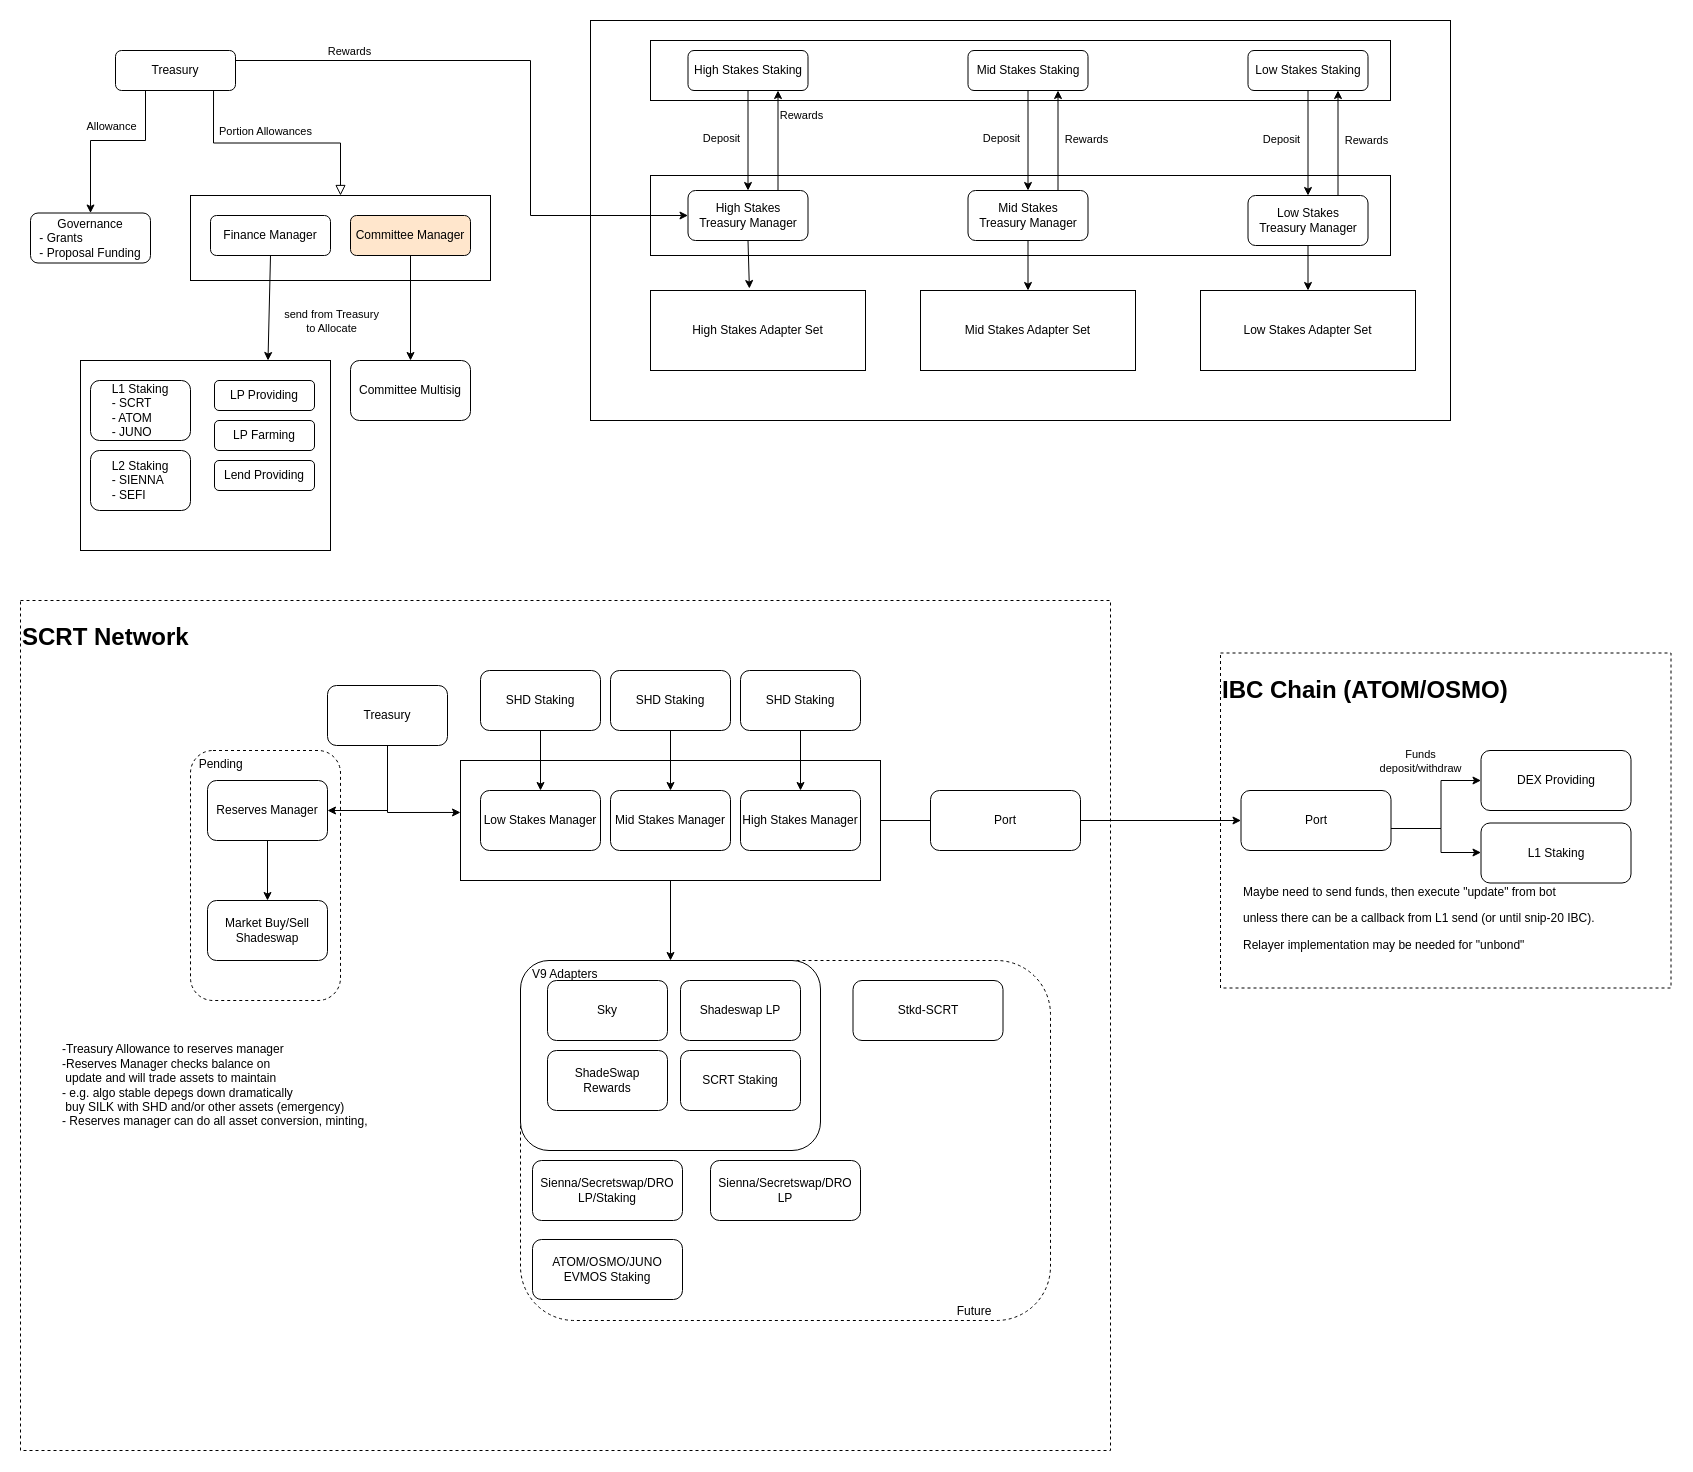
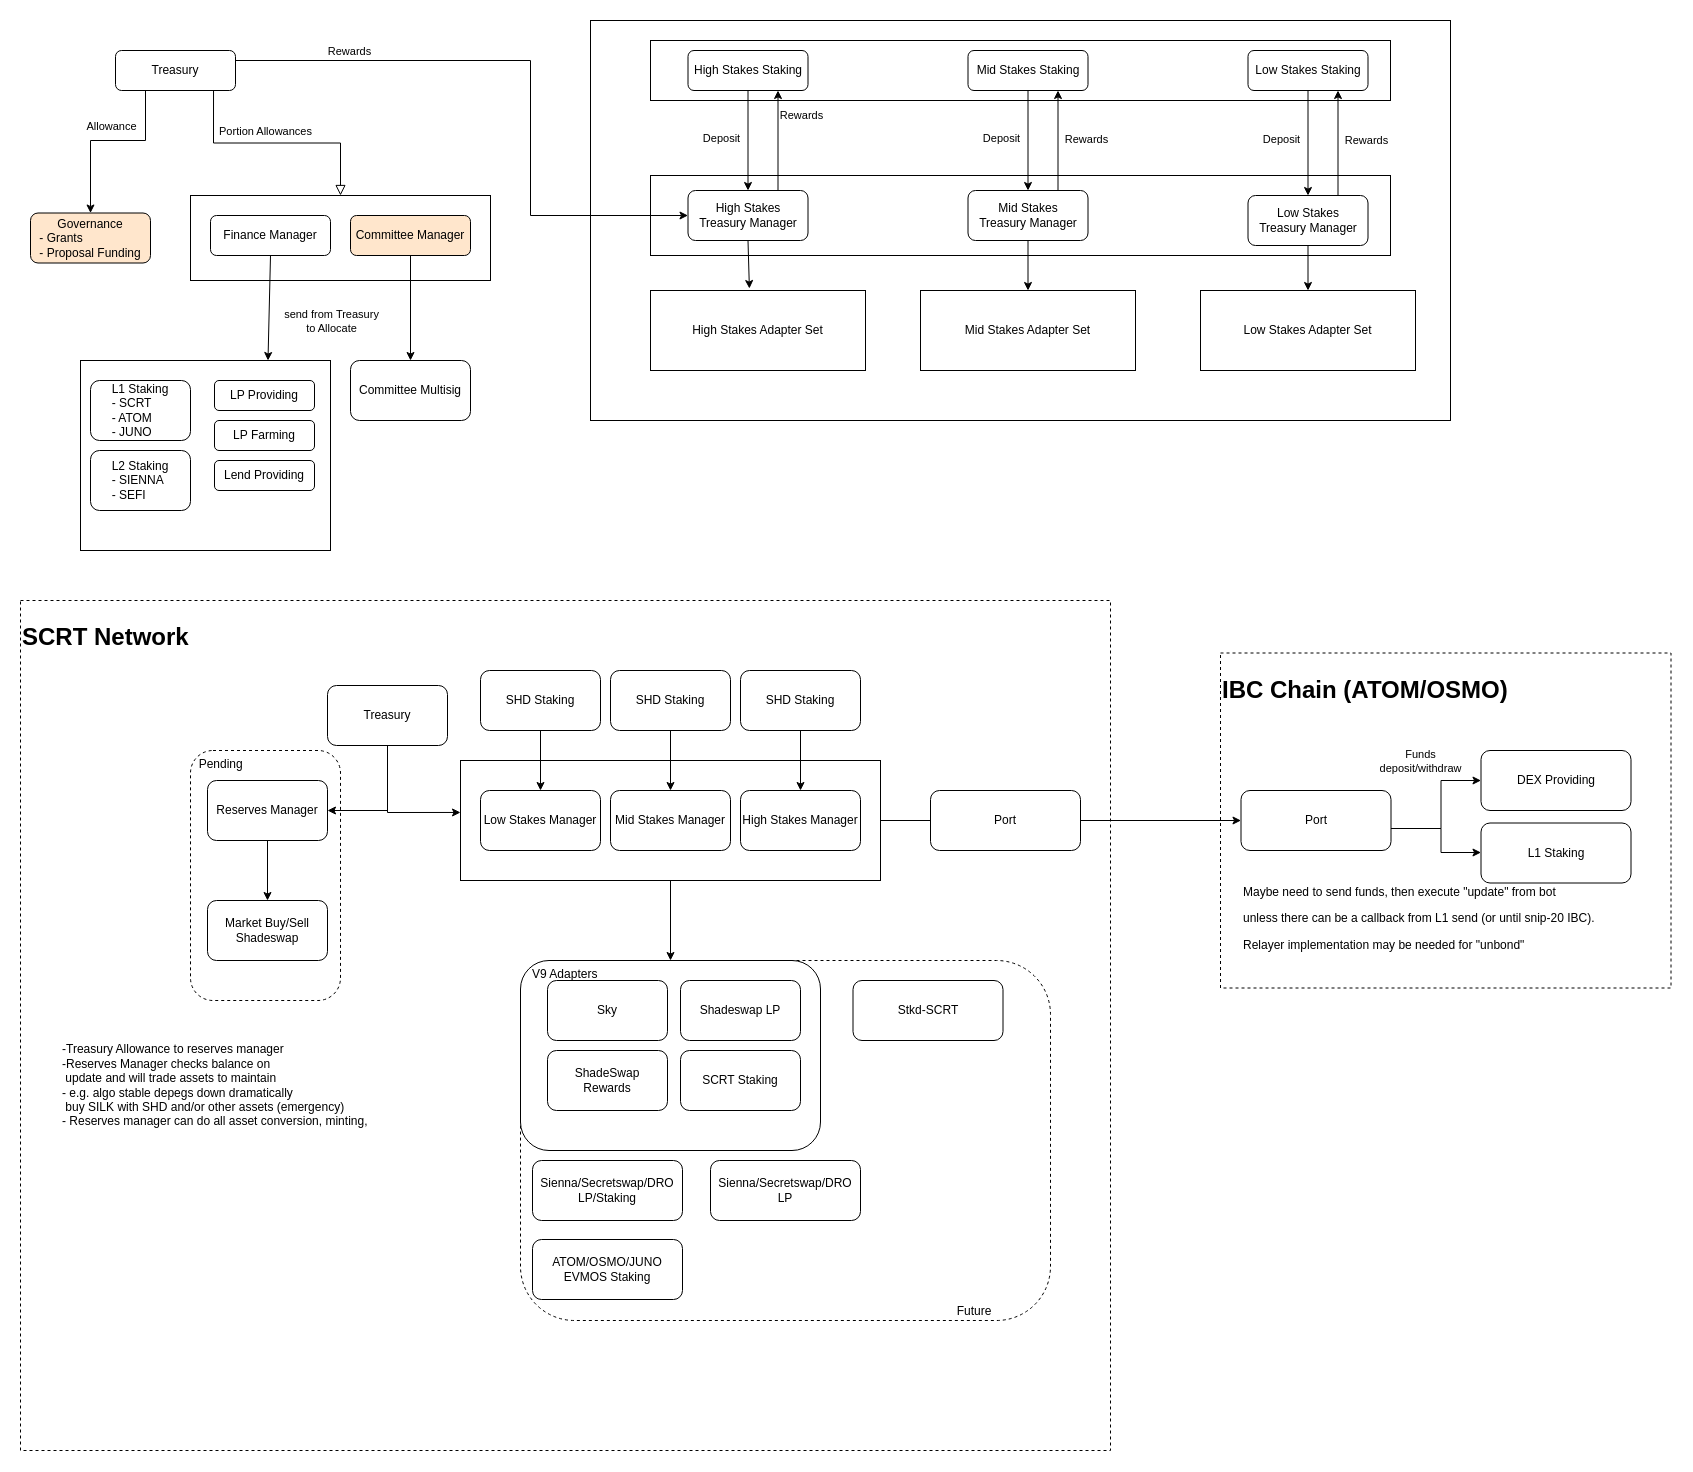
(91, 238) -> (91, 238)
